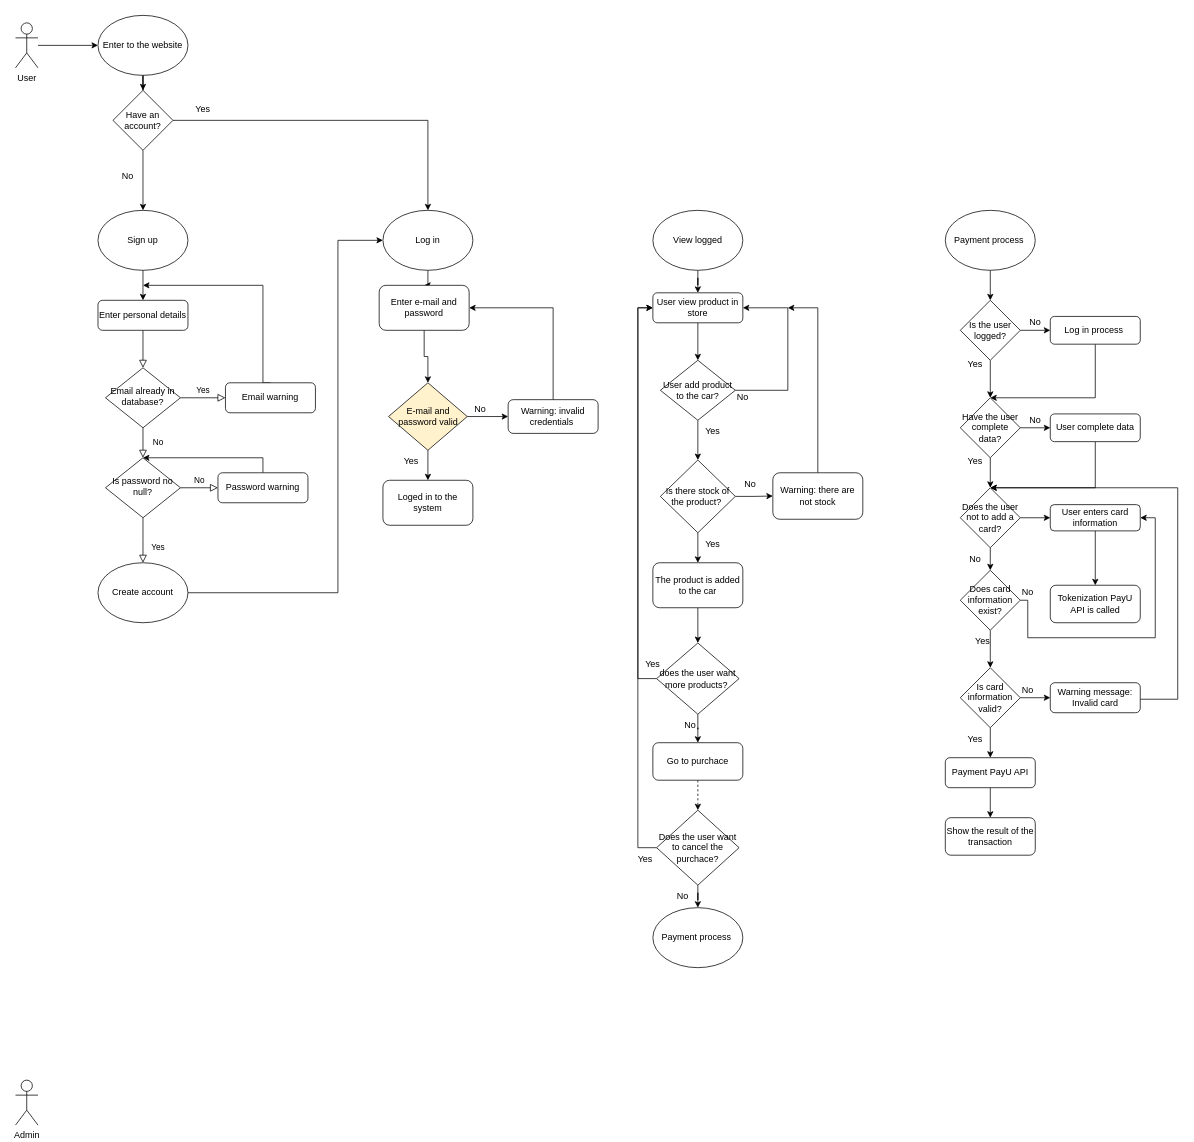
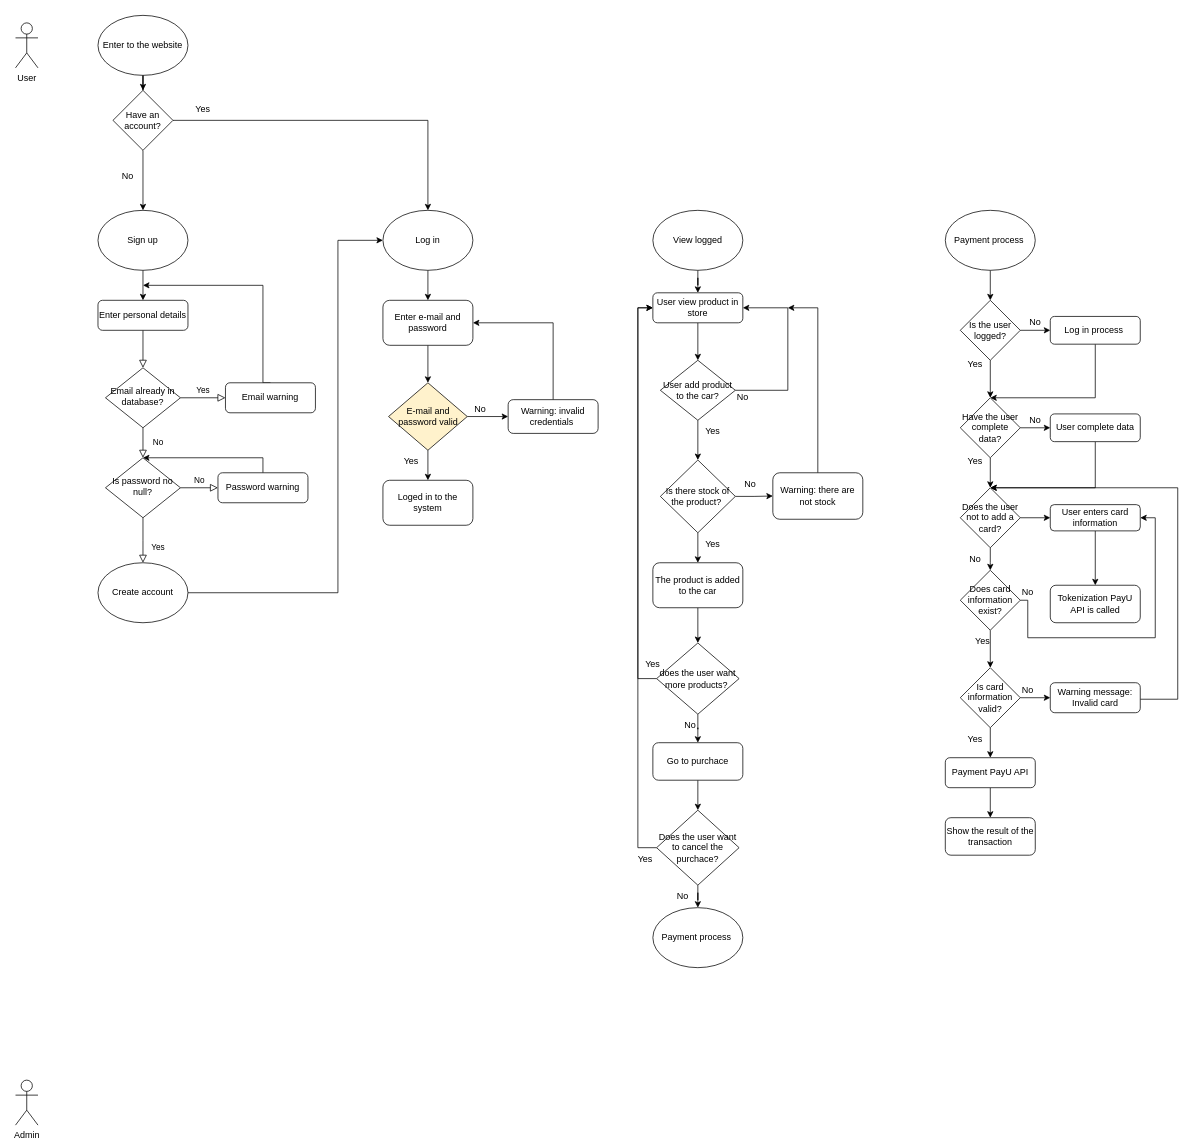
(65, 45) -> none
(424, 308) -> (428, 323)
(698, 791) -> (698, 791)
